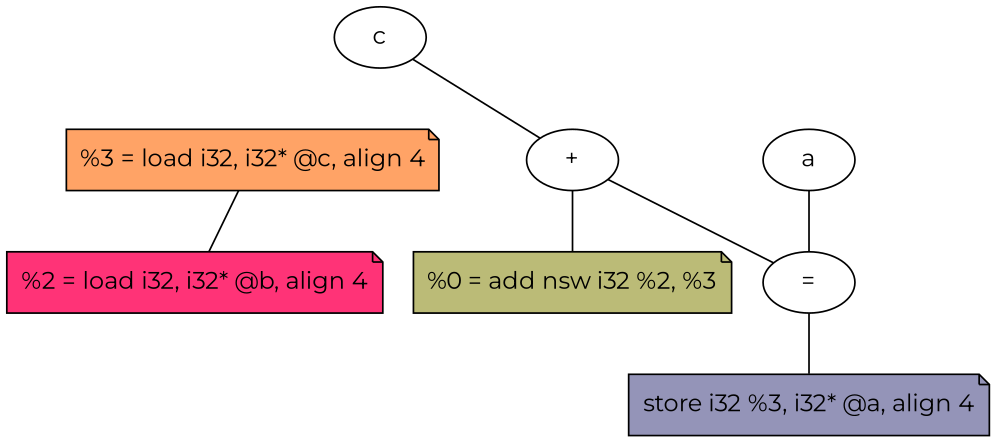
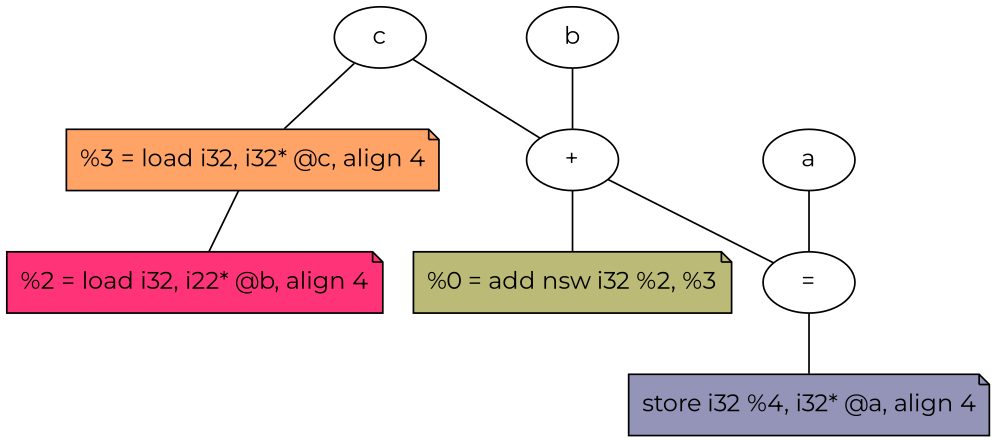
none -> (573, 37)
none -> (319, 96)
(195, 282) -> (195, 282)
(809, 405) -> (809, 405)
